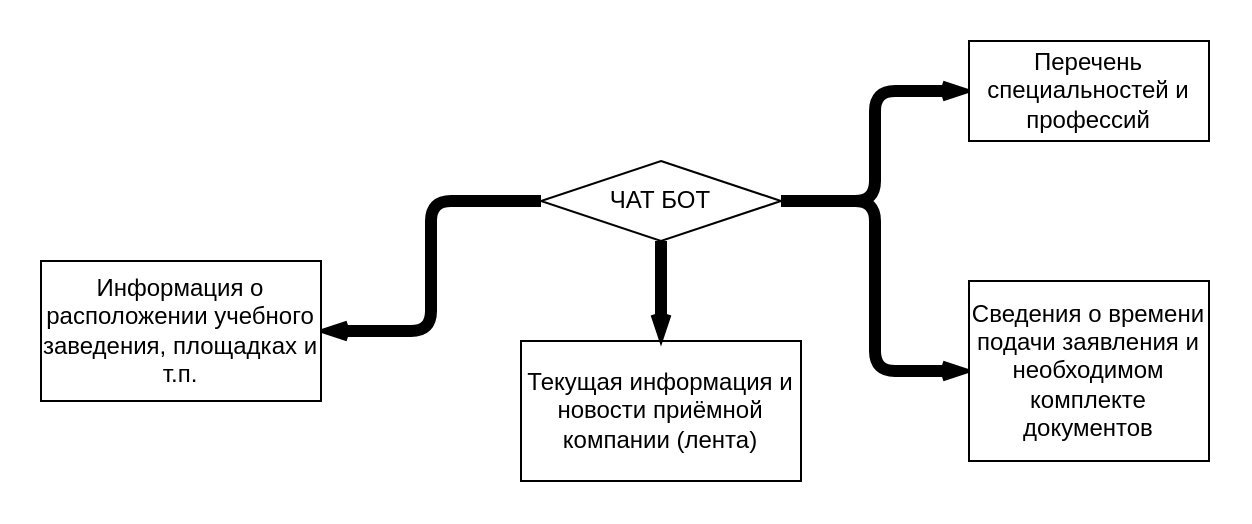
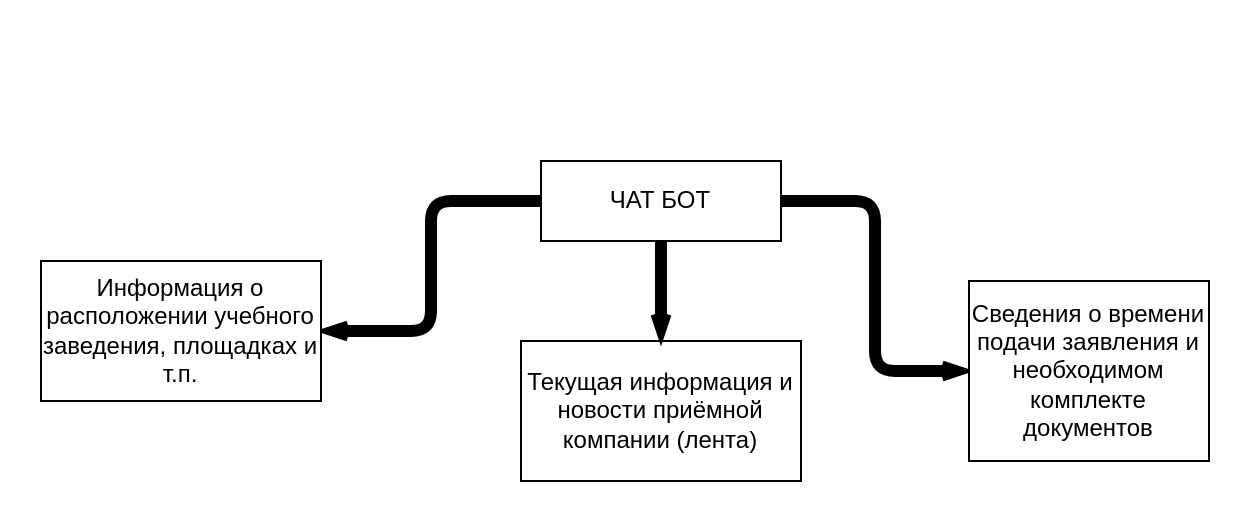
(1089, 91) -> none
(875, 118) -> none
(661, 201) -> (661, 201)
